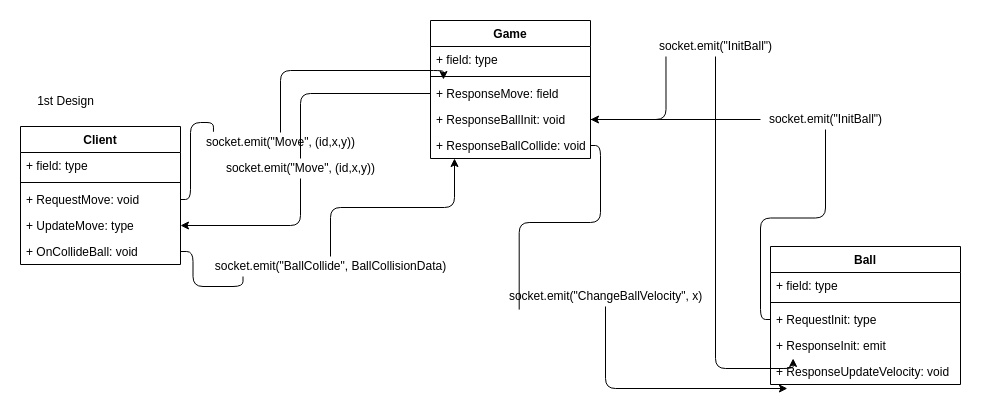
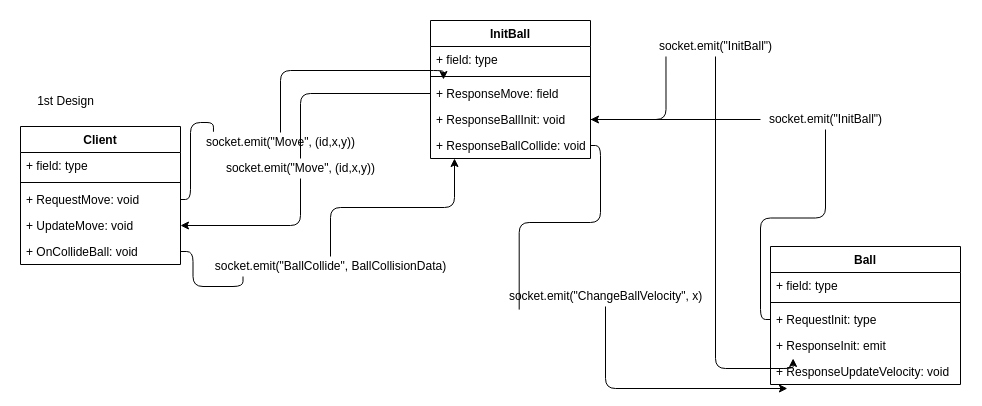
(510, 34) -> (510, 34)
(82, 226) -> (80, 226)
